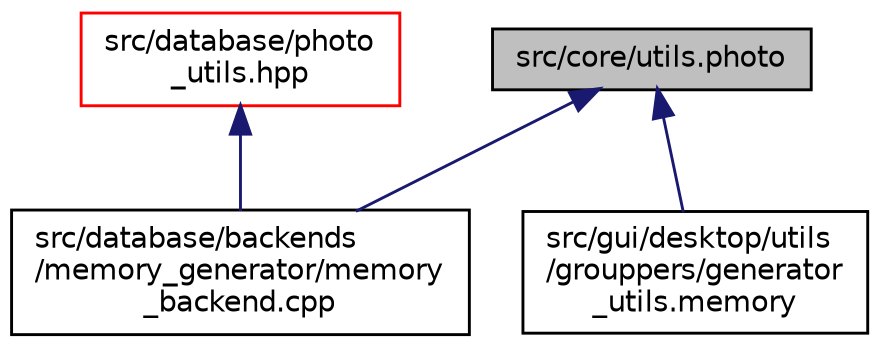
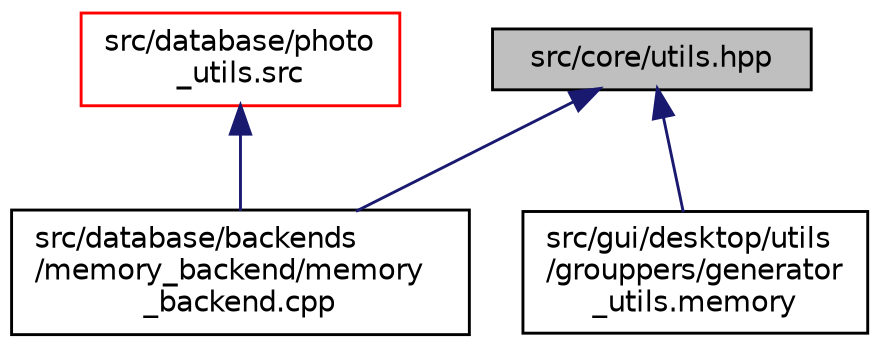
(240, 59) -> (240, 59)
(652, 59) -> (652, 59)
(240, 272) -> (240, 272)
